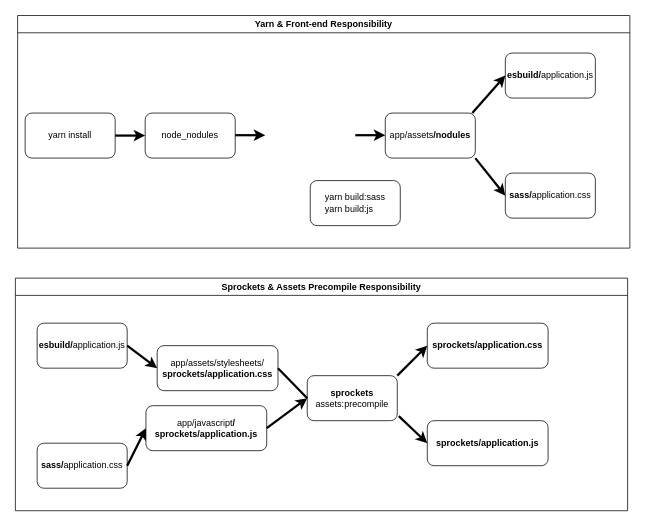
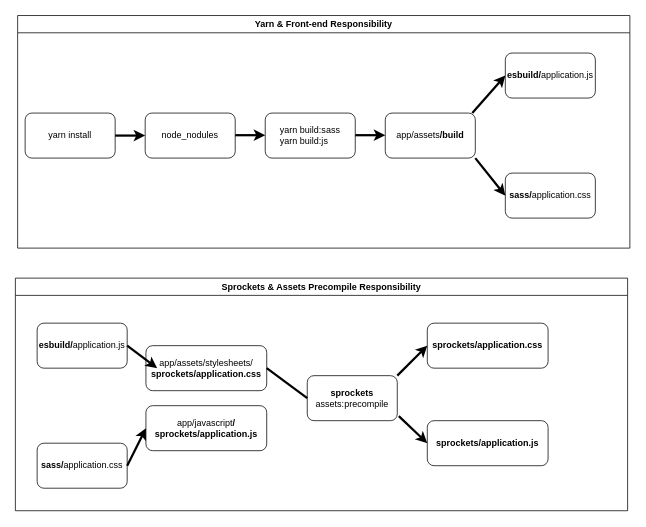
(430, 135) -> (430, 135)
(355, 203) -> (310, 135)
(218, 368) -> (206, 368)
(284, 415) -> none
